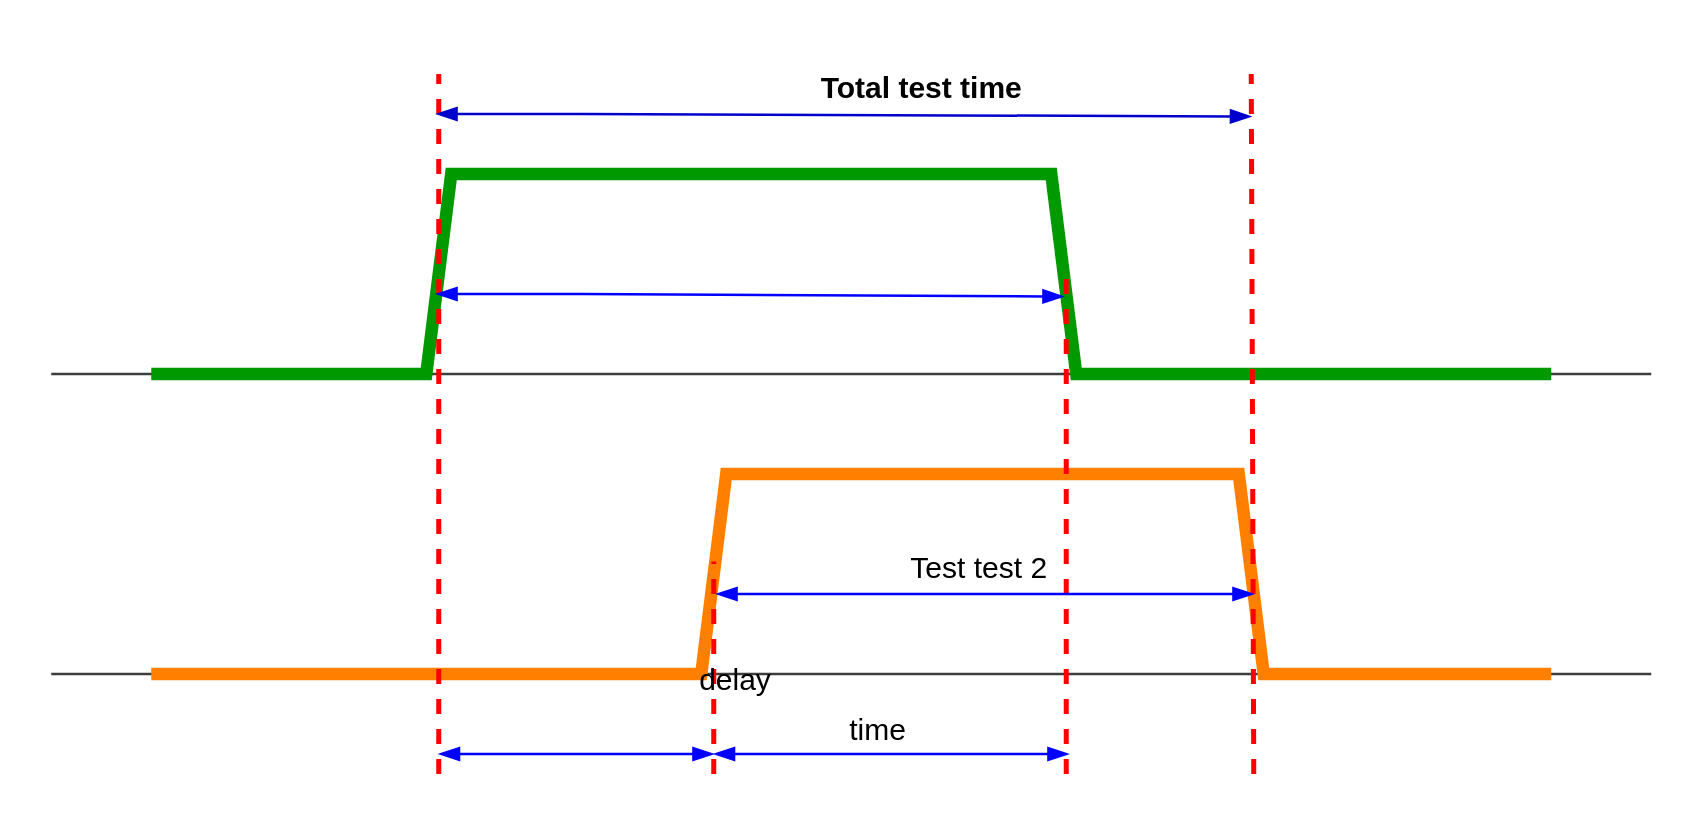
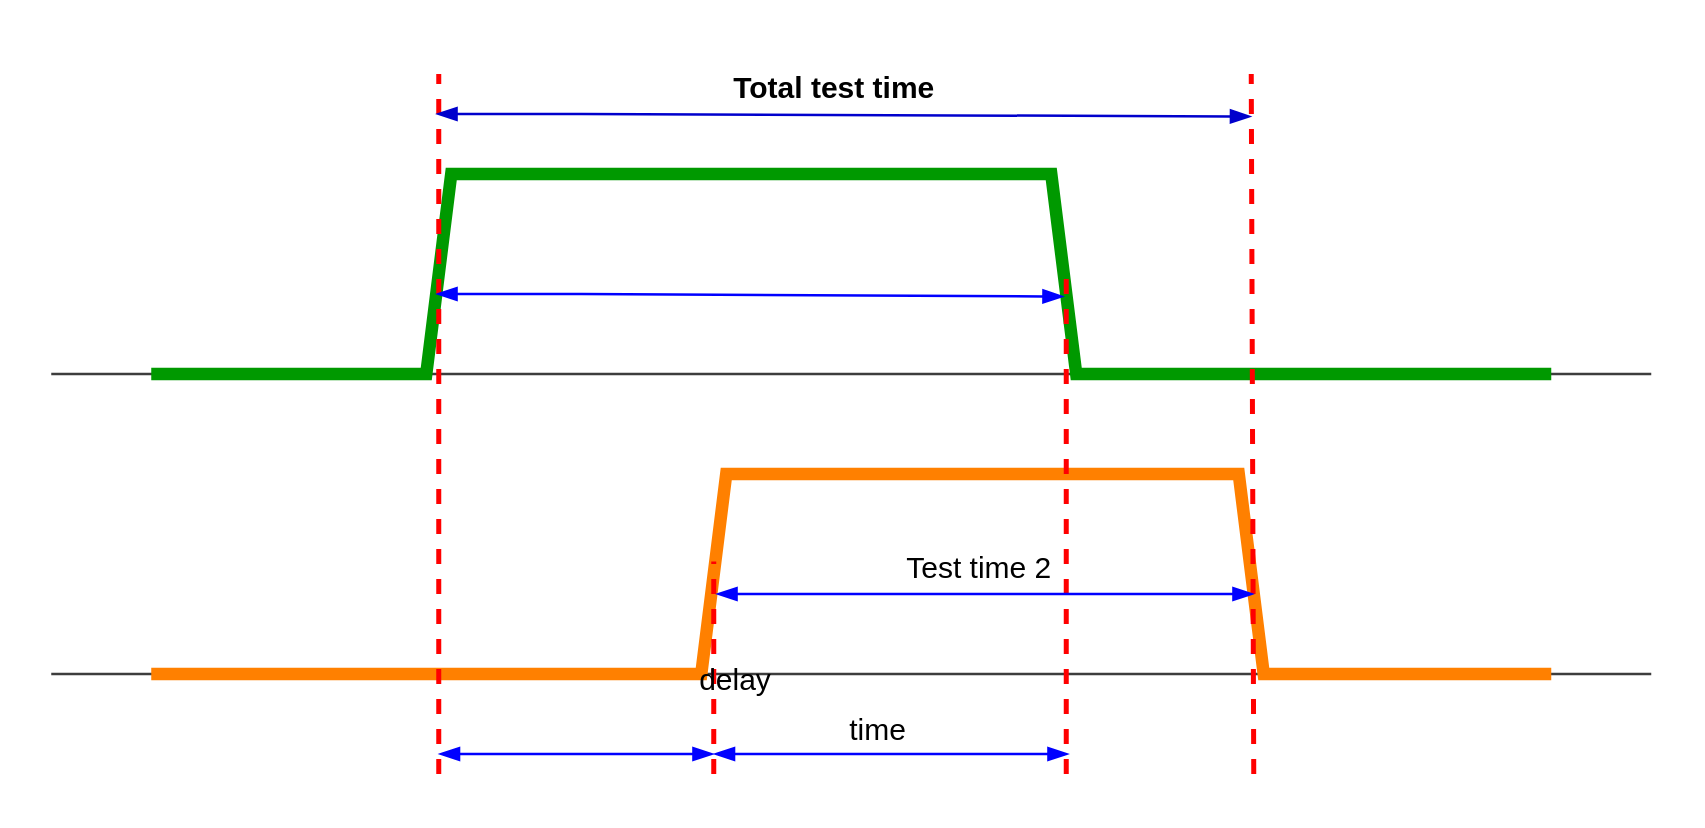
(923, 89) -> (835, 89)
(980, 569) -> (980, 569)
